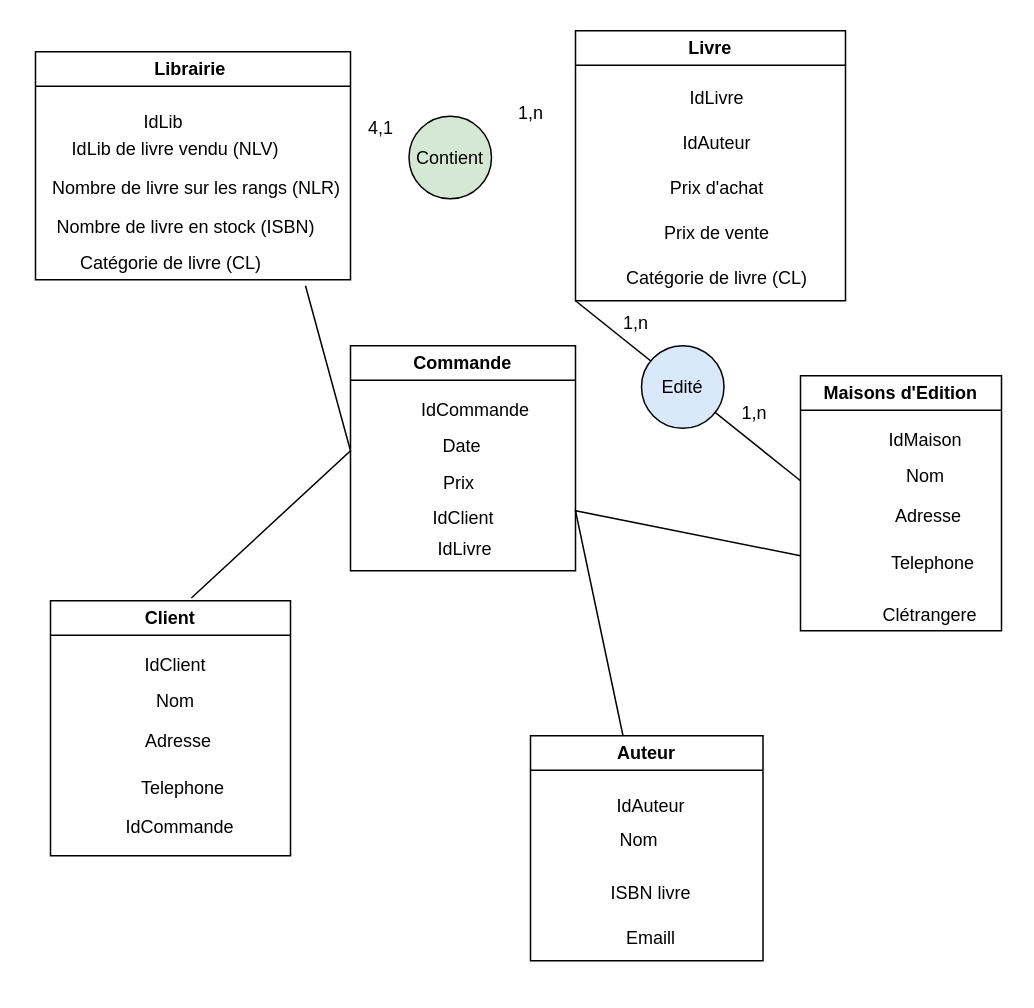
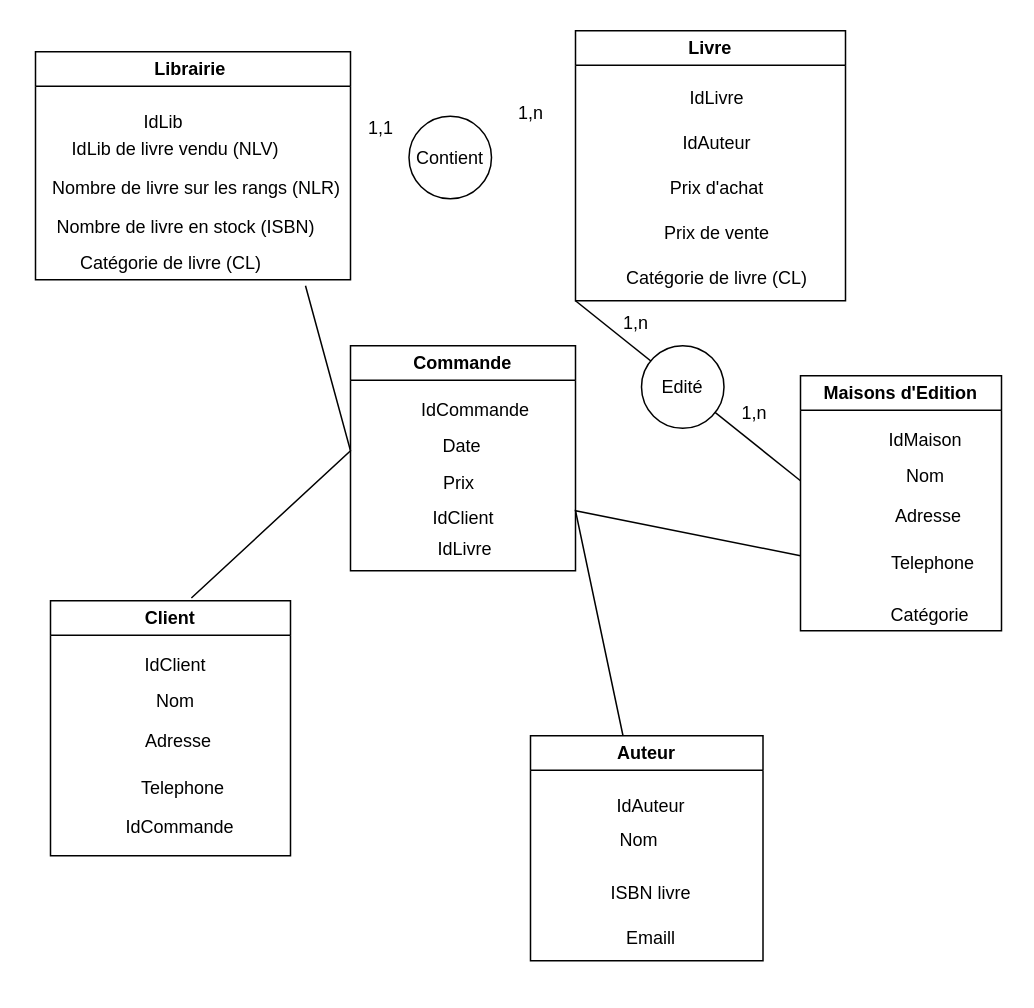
(381, 128) -> (381, 128)
(450, 158) -> (450, 158)
(683, 387) -> (683, 387)
(930, 616) -> (930, 616)
